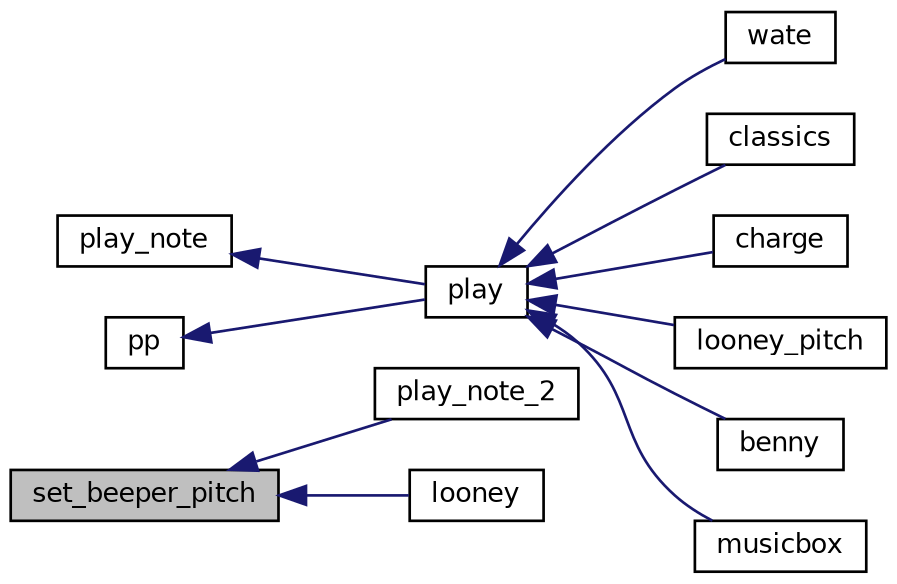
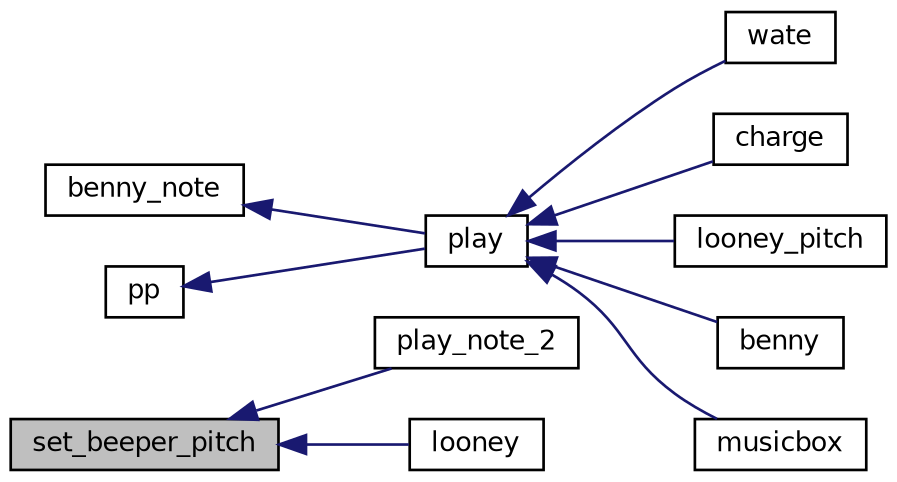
(781, 139) -> none
(145, 241) -> (145, 190)
